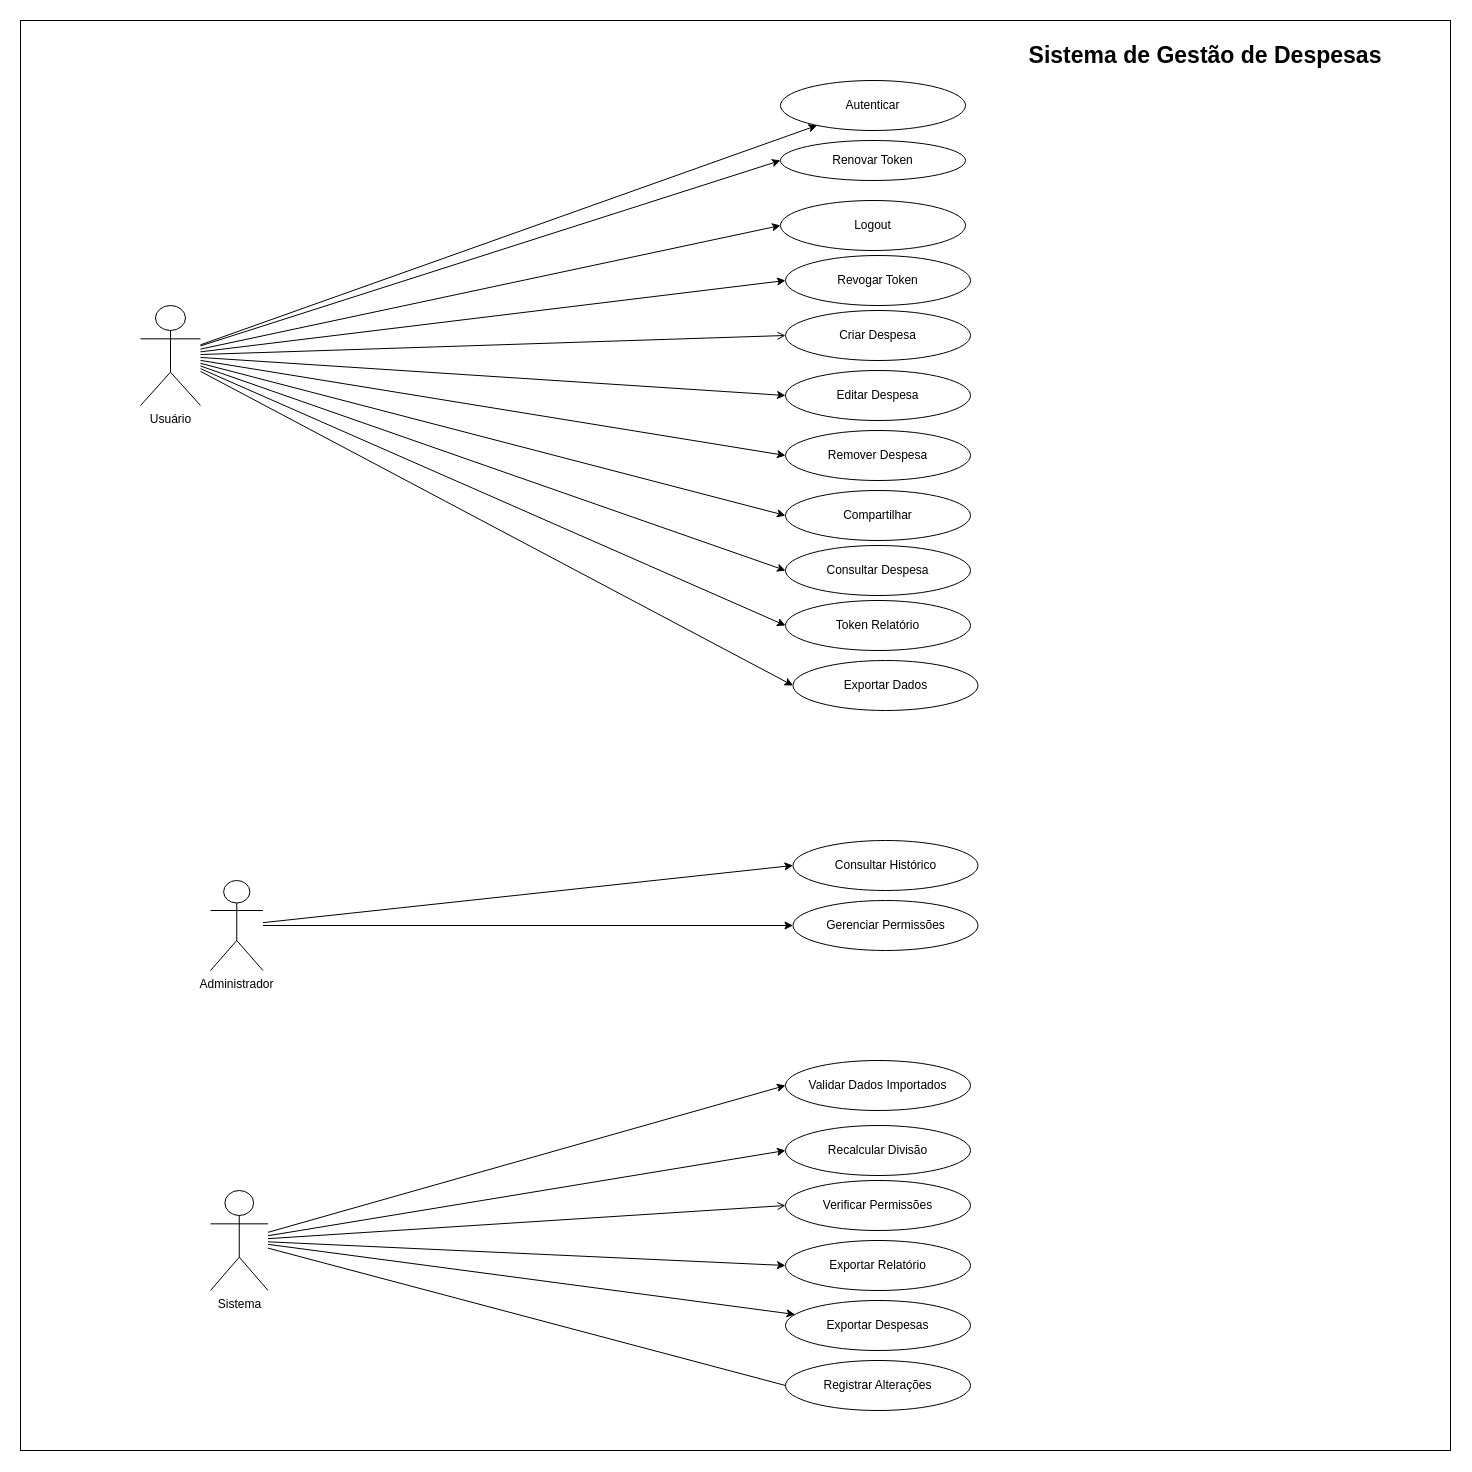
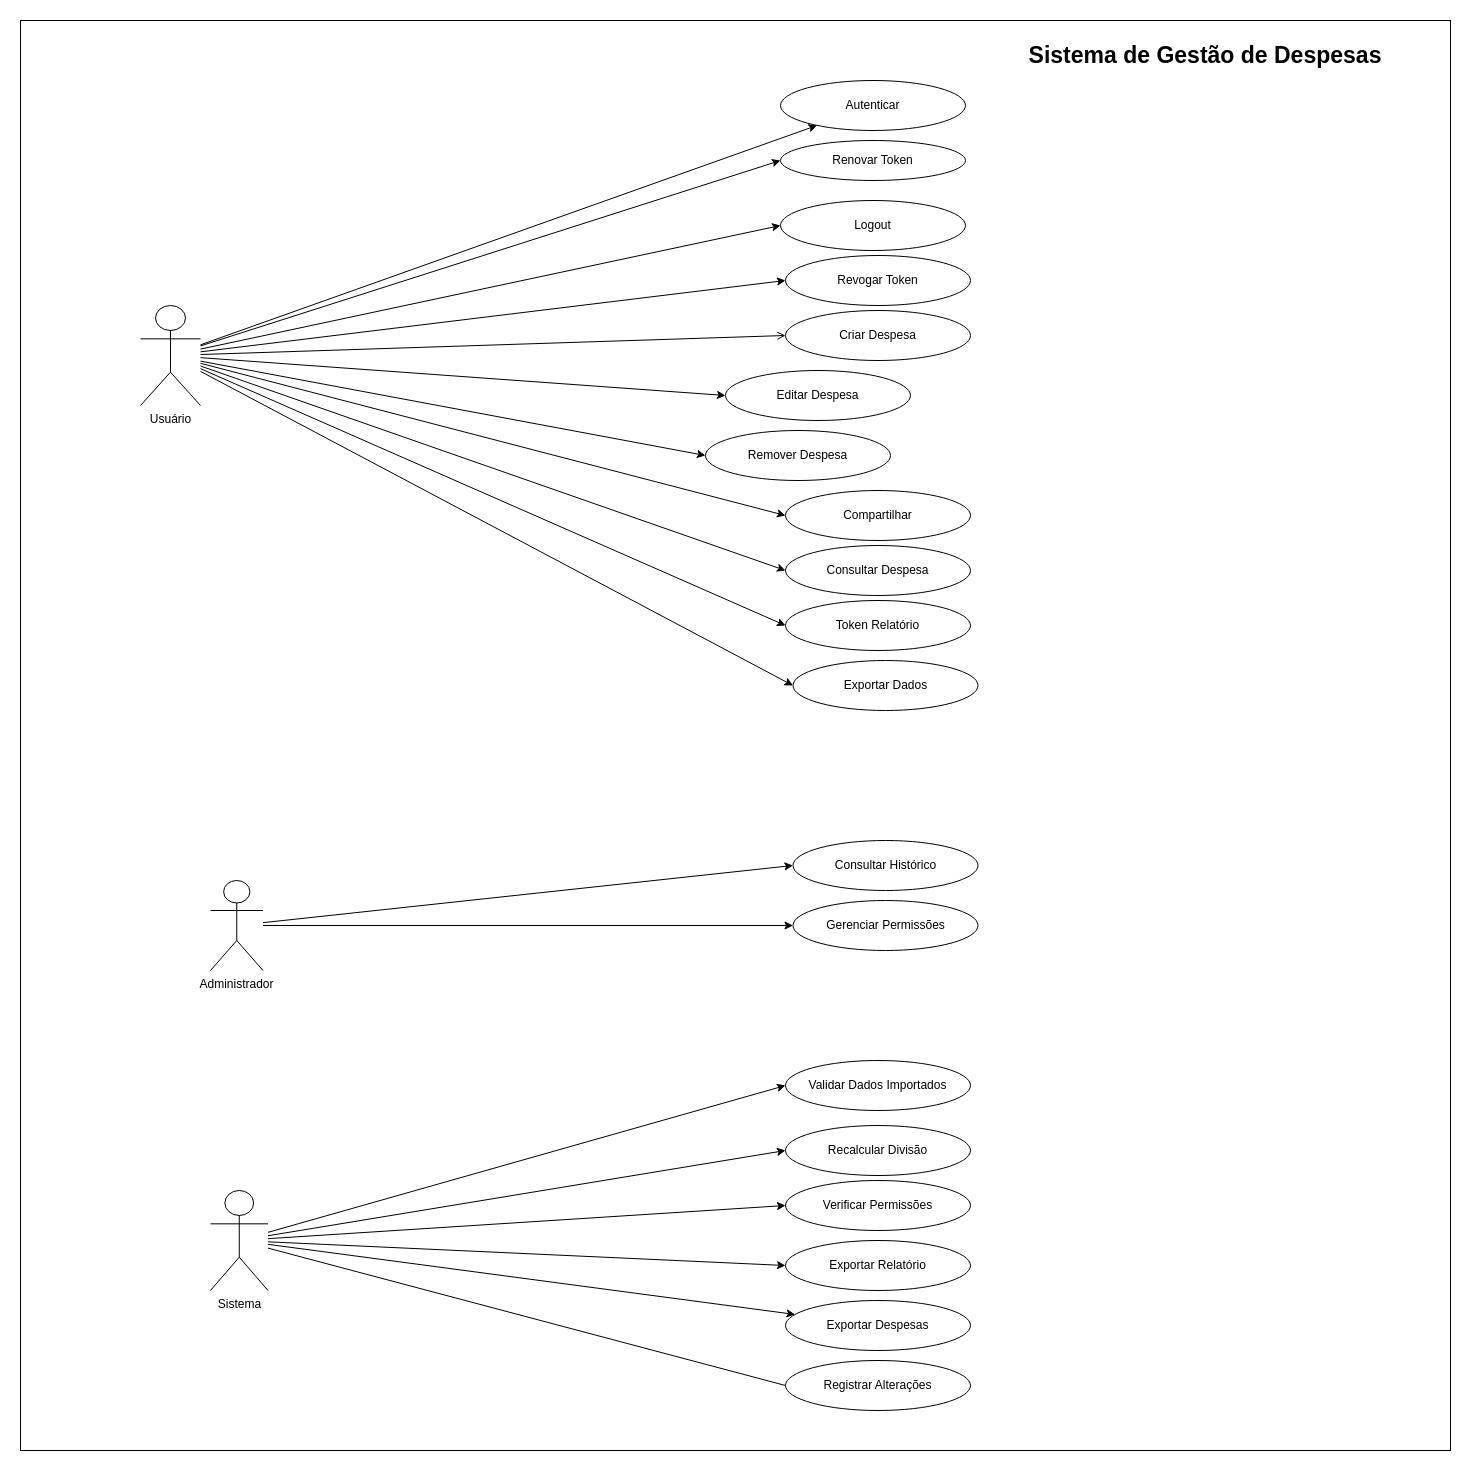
(878, 396) -> (818, 396)
(878, 456) -> (798, 456)
(779, 1206) -> (777, 1206)
